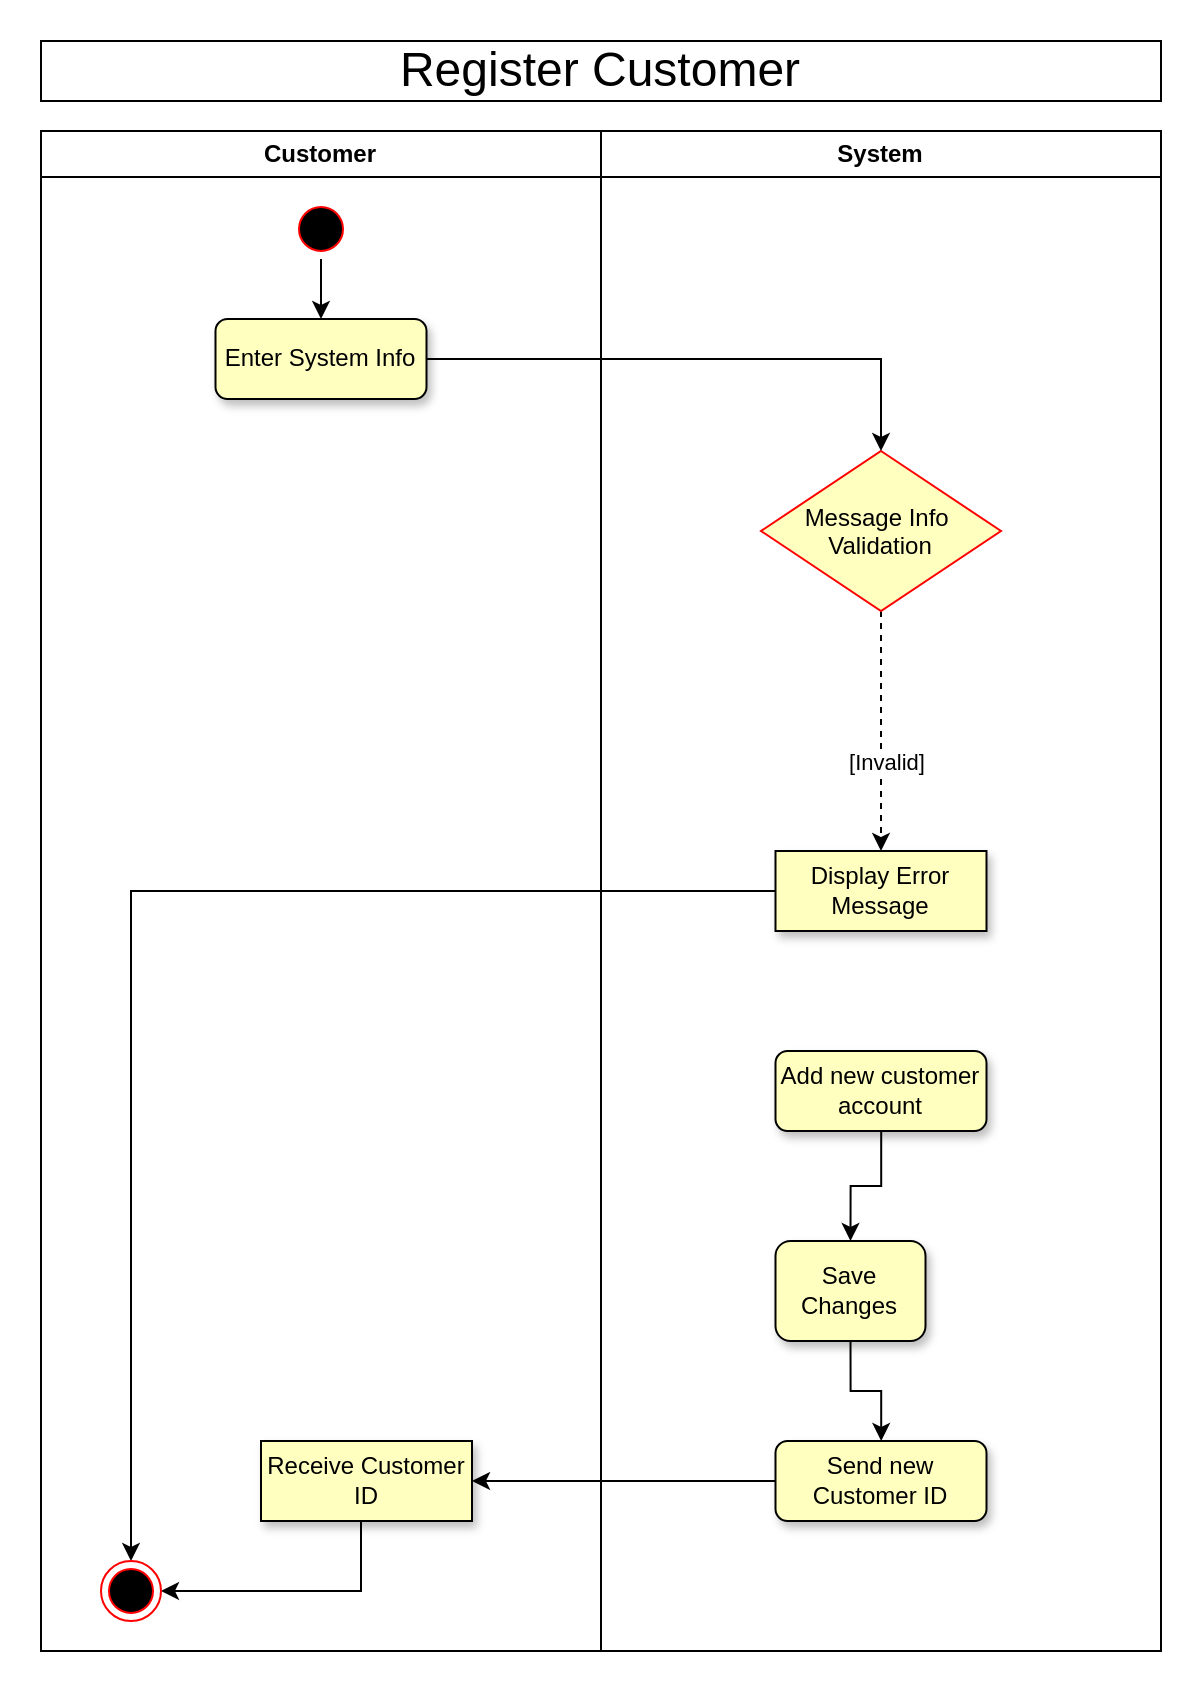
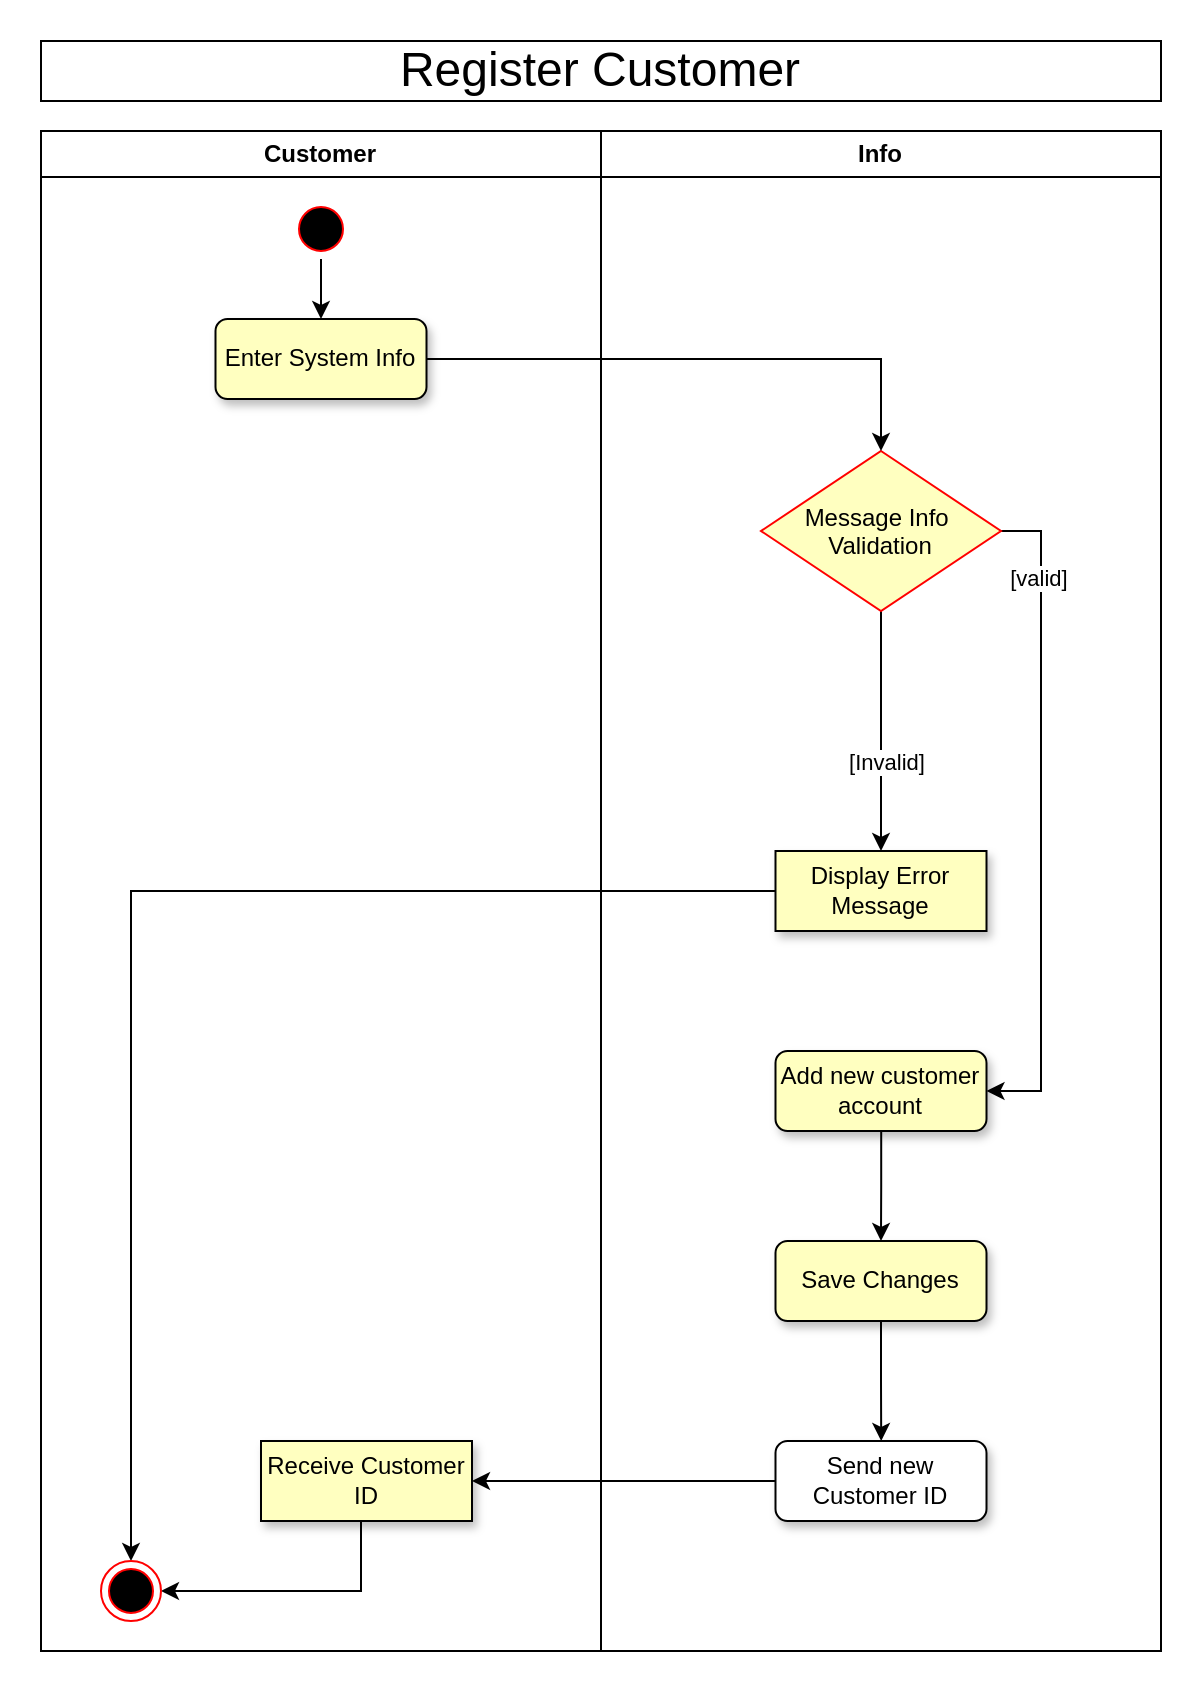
(881, 155) -> (881, 155)
(881, 683) -> (881, 683)
none -> (1041, 811)
(851, 1291) -> (881, 1281)
(881, 1481) -> (881, 1481)
